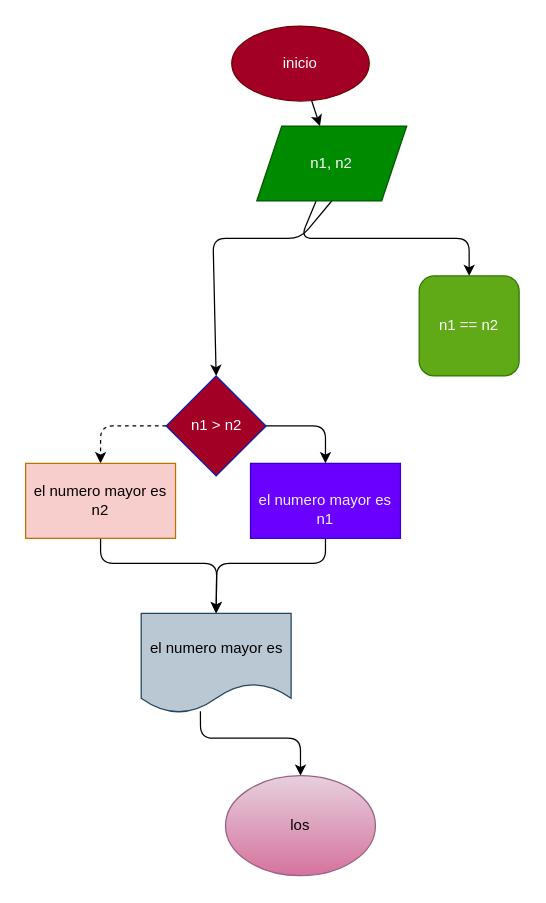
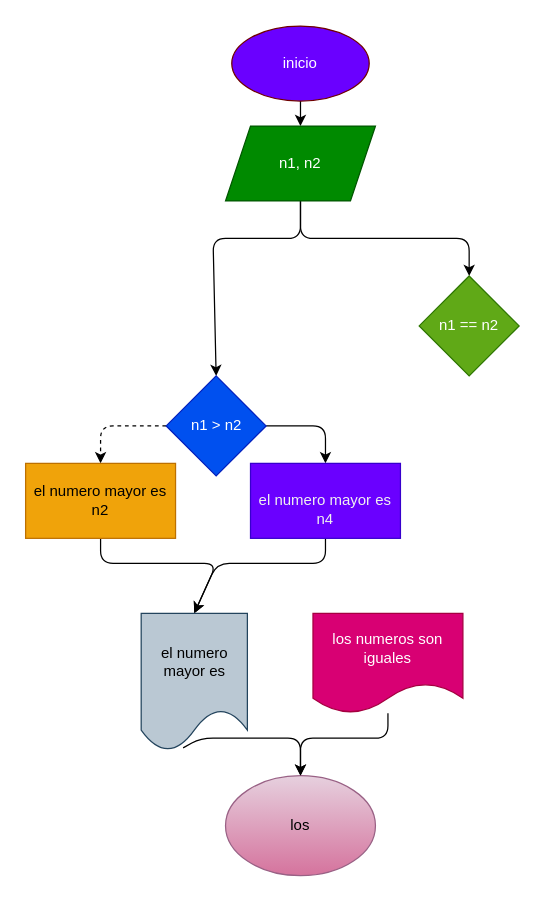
(301, 63) -> (301, 63)
(332, 163) -> (301, 163)
(469, 326) -> (469, 326)
(216, 426) -> (216, 426)
(101, 501) -> (101, 501)
(326, 501) -> (326, 501)
(216, 663) -> (194, 682)
none -> (388, 663)
none -> (353, 738)
